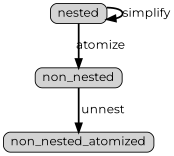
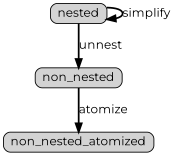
(101, 46) -> (101, 46)
(103, 110) -> (103, 110)
